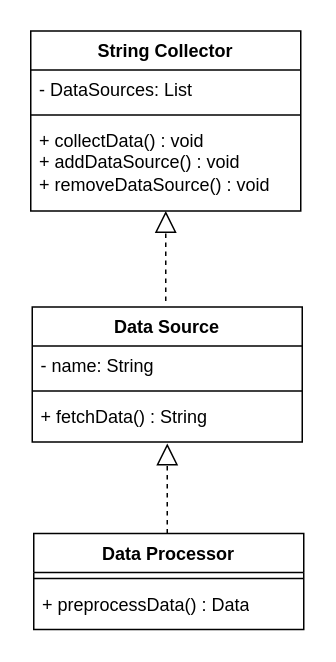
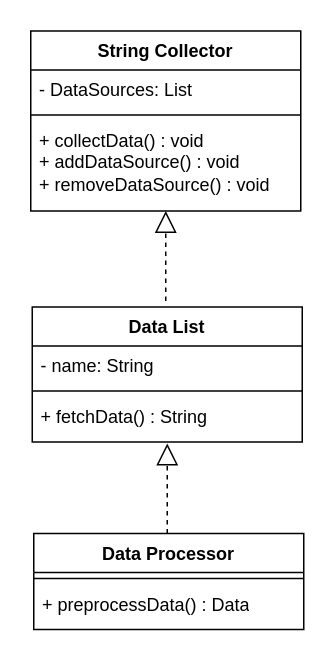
(167, 328) -> (167, 328)
